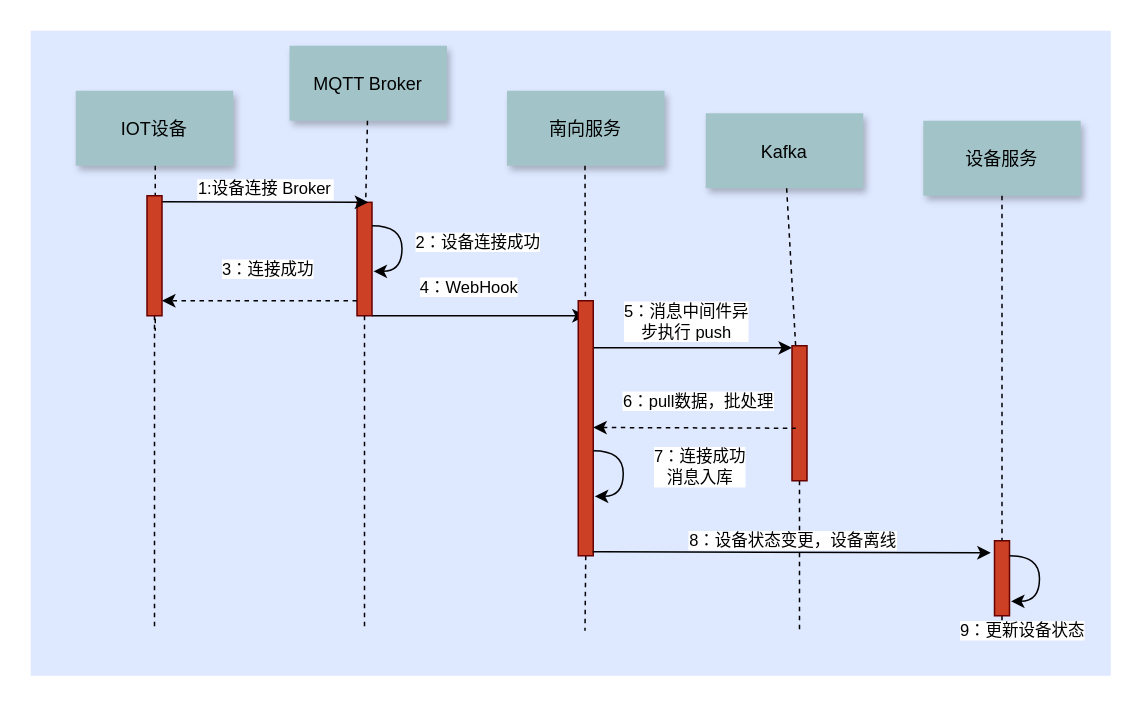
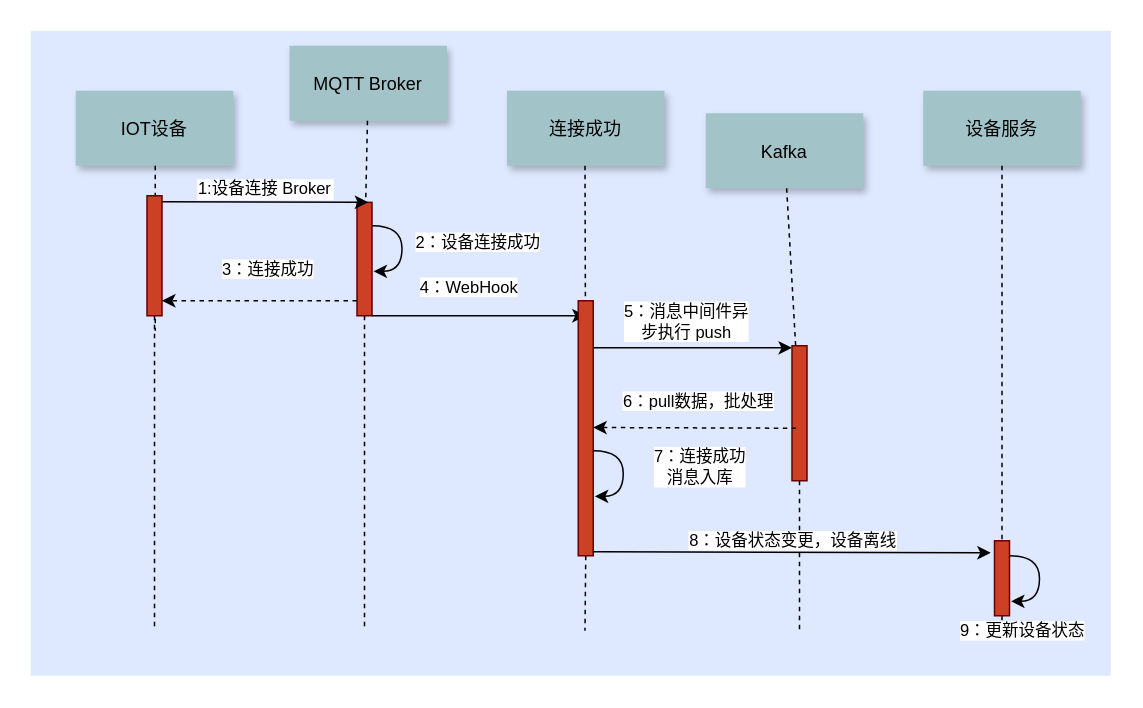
(585, 129) -> (585, 129)
(1002, 158) -> (1002, 128)
